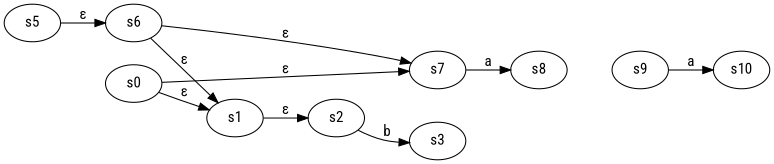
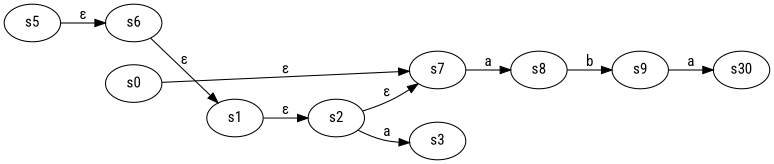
(281, 41) -> (387, 102)
none -> (584, 70)
(742, 70) -> (742, 70)
(179, 100) -> none
(387, 132) -> (387, 132)
